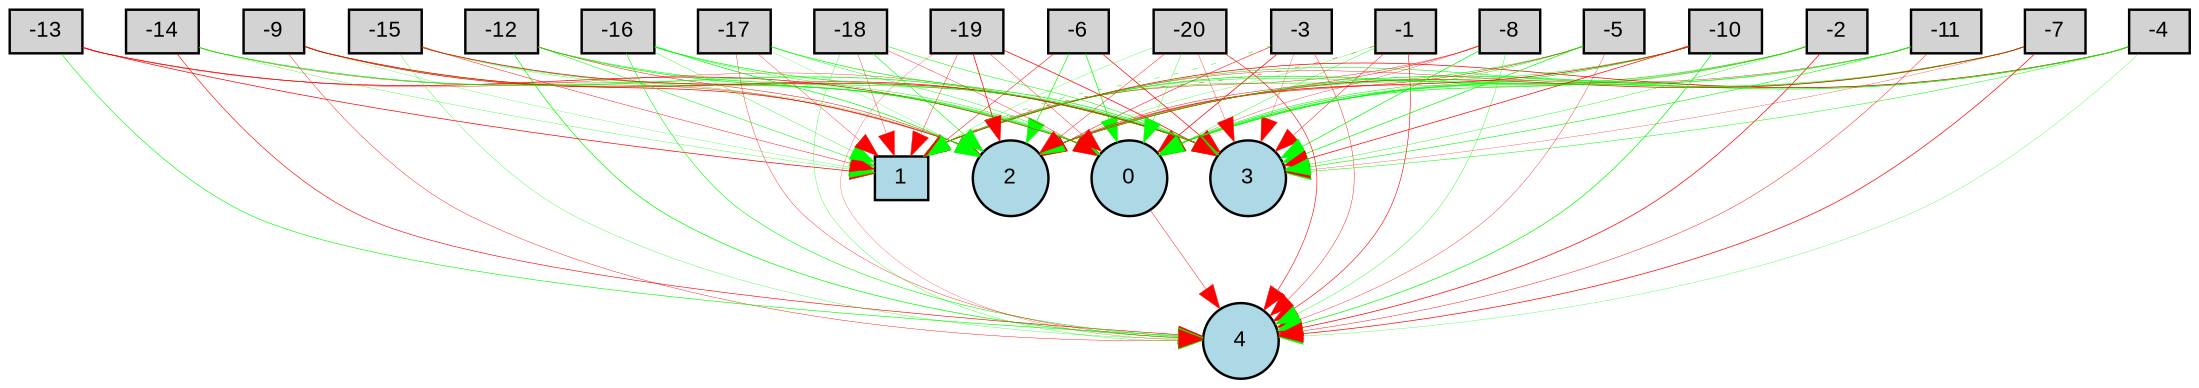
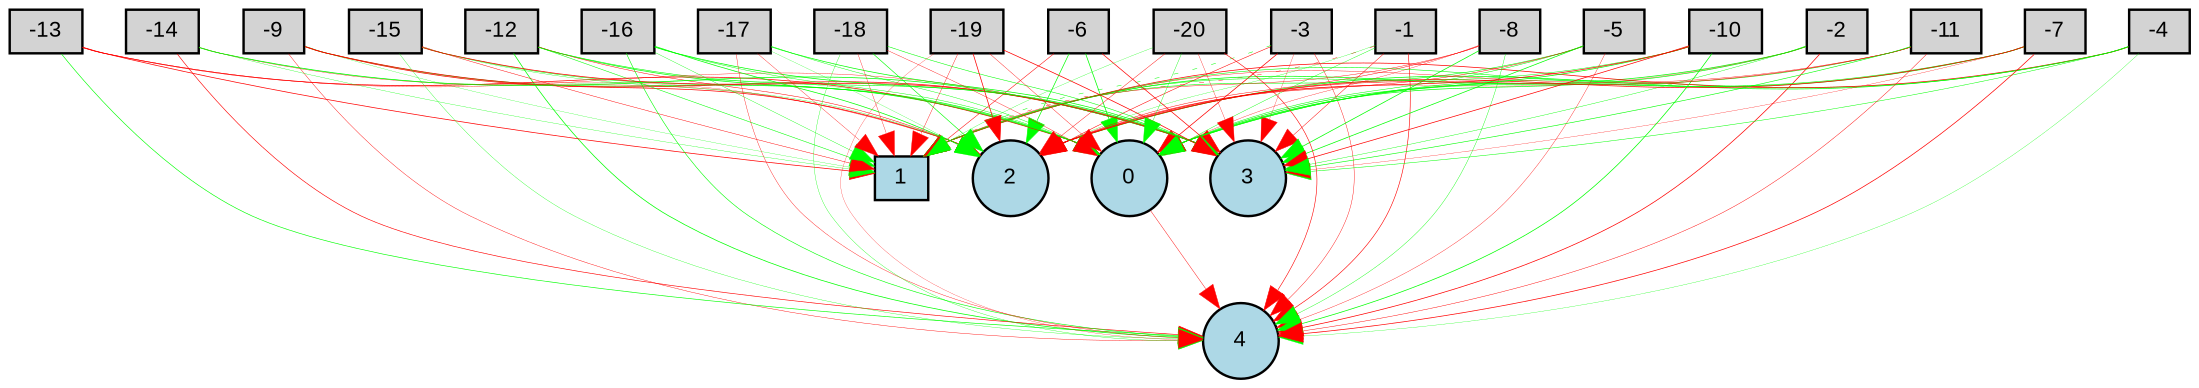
(1485, 82) -> (1485, 82)
